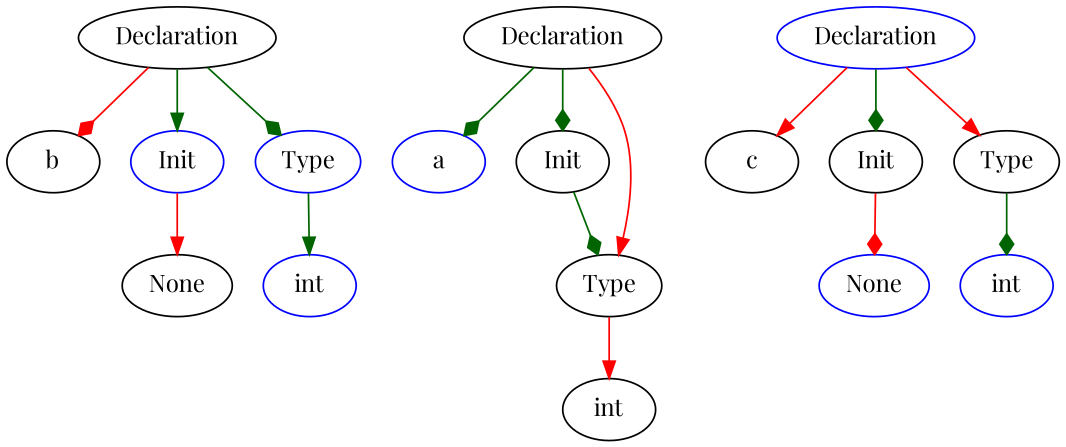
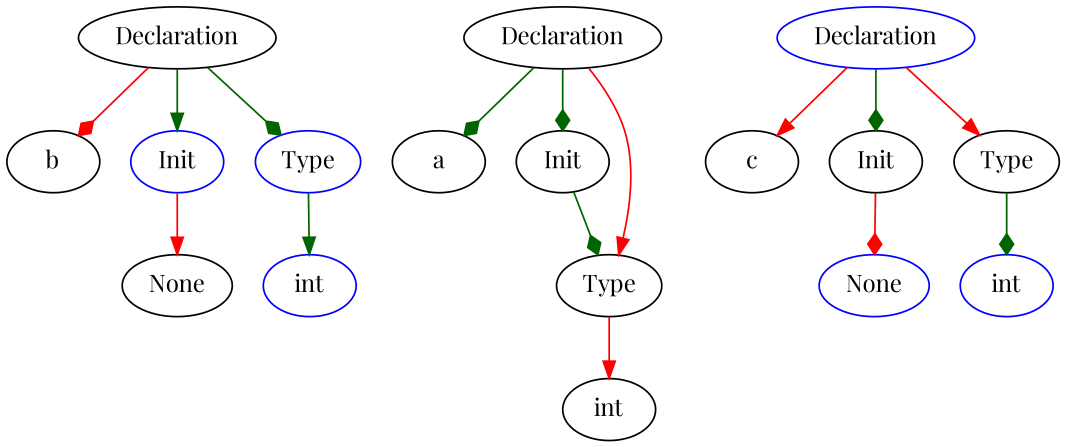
(439, 162) -> (439, 162)
